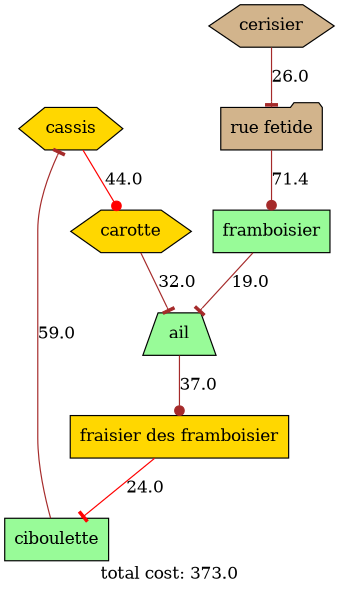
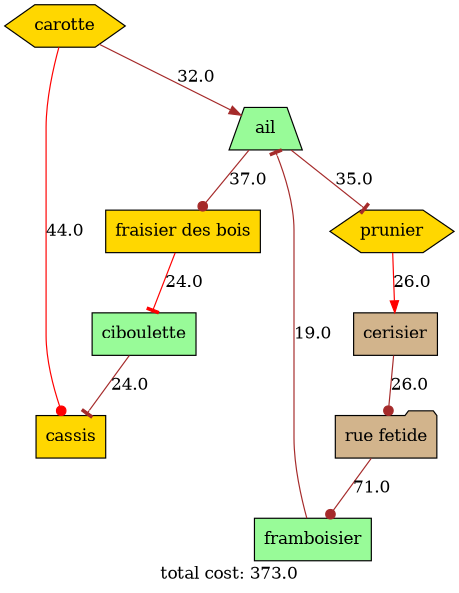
(272, 26) -> (396, 334)
(272, 74) -> (391, 381)
(71, 129) -> (71, 437)
(98, 176) -> (46, 227)
(290, 180) -> (372, 488)
none -> (392, 231)
(154, 280) -> (165, 77)
(57, 334) -> (130, 385)
(179, 437) -> (183, 231)
